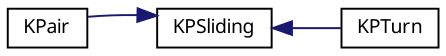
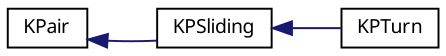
(113, 15) -> (132, 41)
